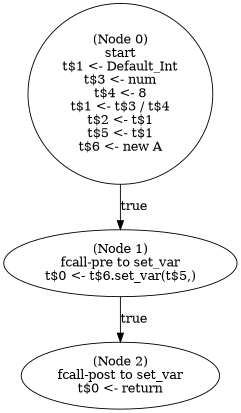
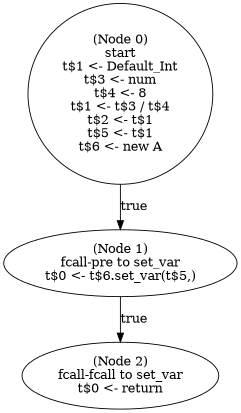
(120, 376) -> (120, 376)
